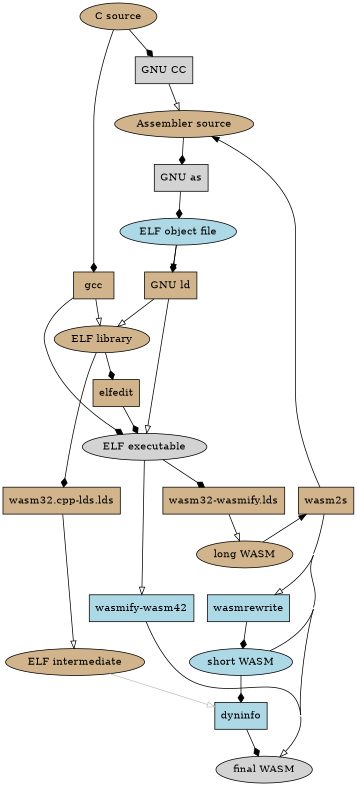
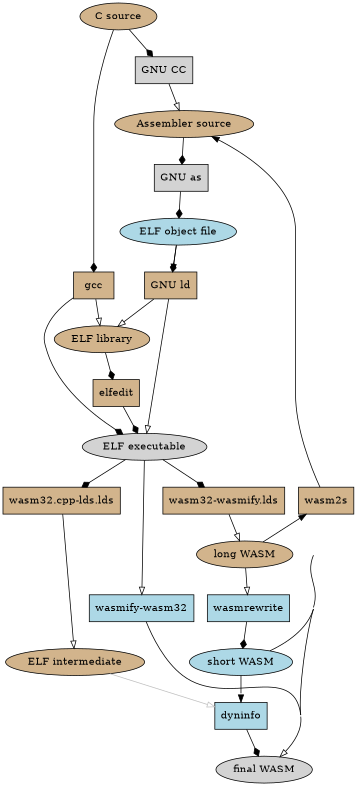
(77, 414) -> (108, 471)
(320, 534) -> (246, 578)
(142, 608) -> (142, 608)
(241, 683) -> (241, 683)
